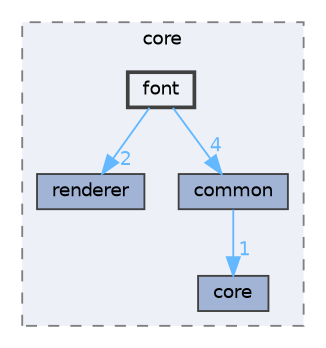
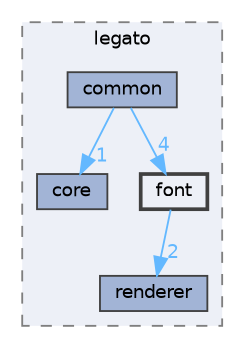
(163, 40) -> (122, 40)
(192, 133) -> (144, 133)
